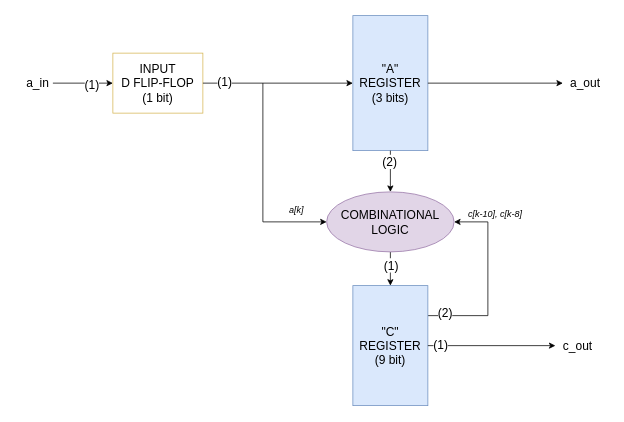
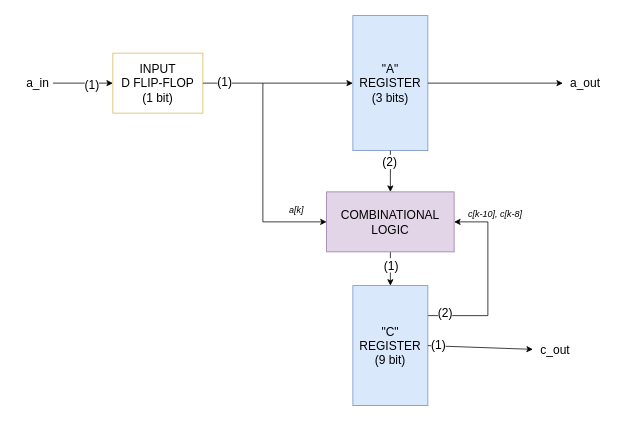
(390, 222) -> (390, 222)
(578, 345) -> (555, 349)
